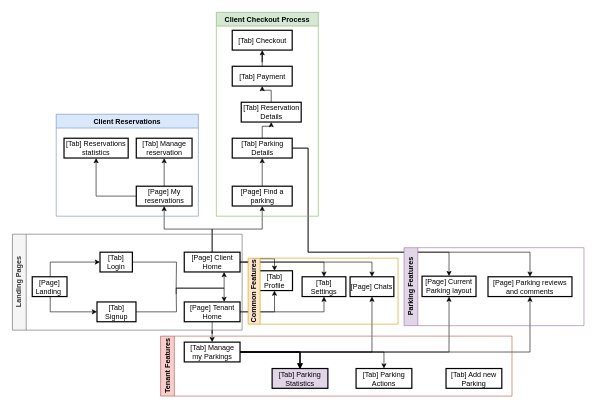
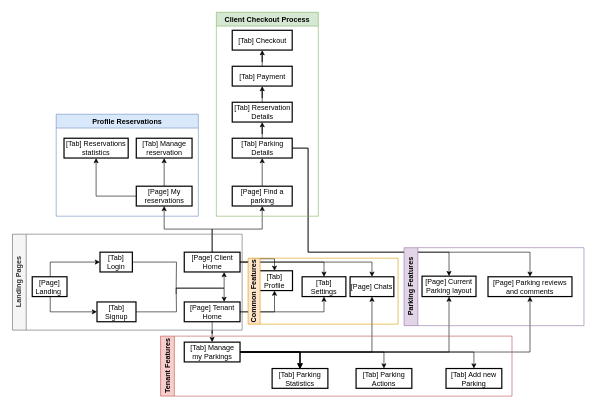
(271, 112) -> (262, 112)
(127, 122) -> (127, 122)
none -> (474, 363)
(300, 379) -> (300, 379)
